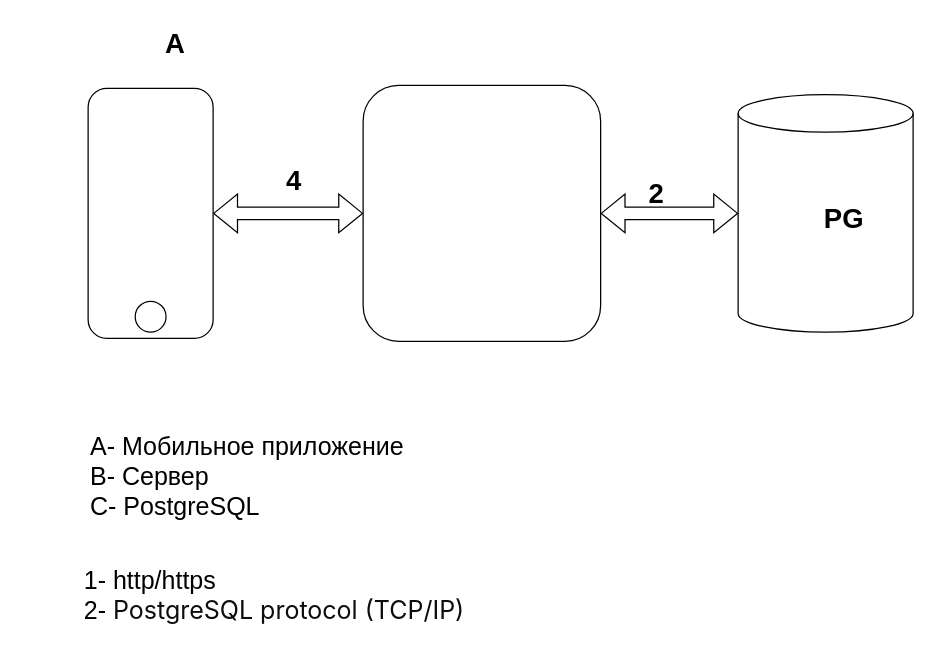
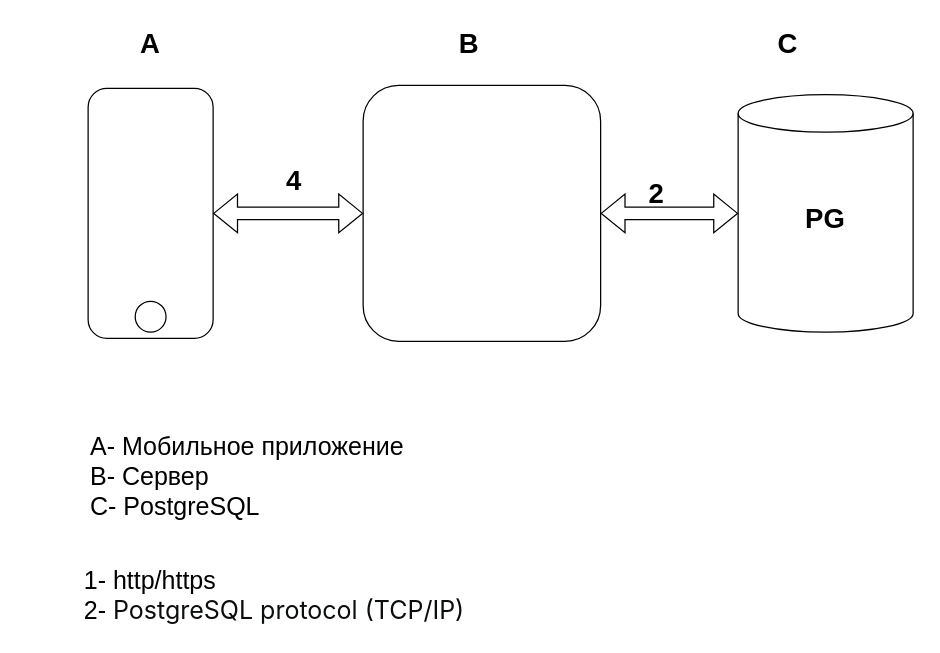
(176, 44) -> (151, 44)
none -> (469, 44)
none -> (788, 44)
(844, 219) -> (826, 219)
